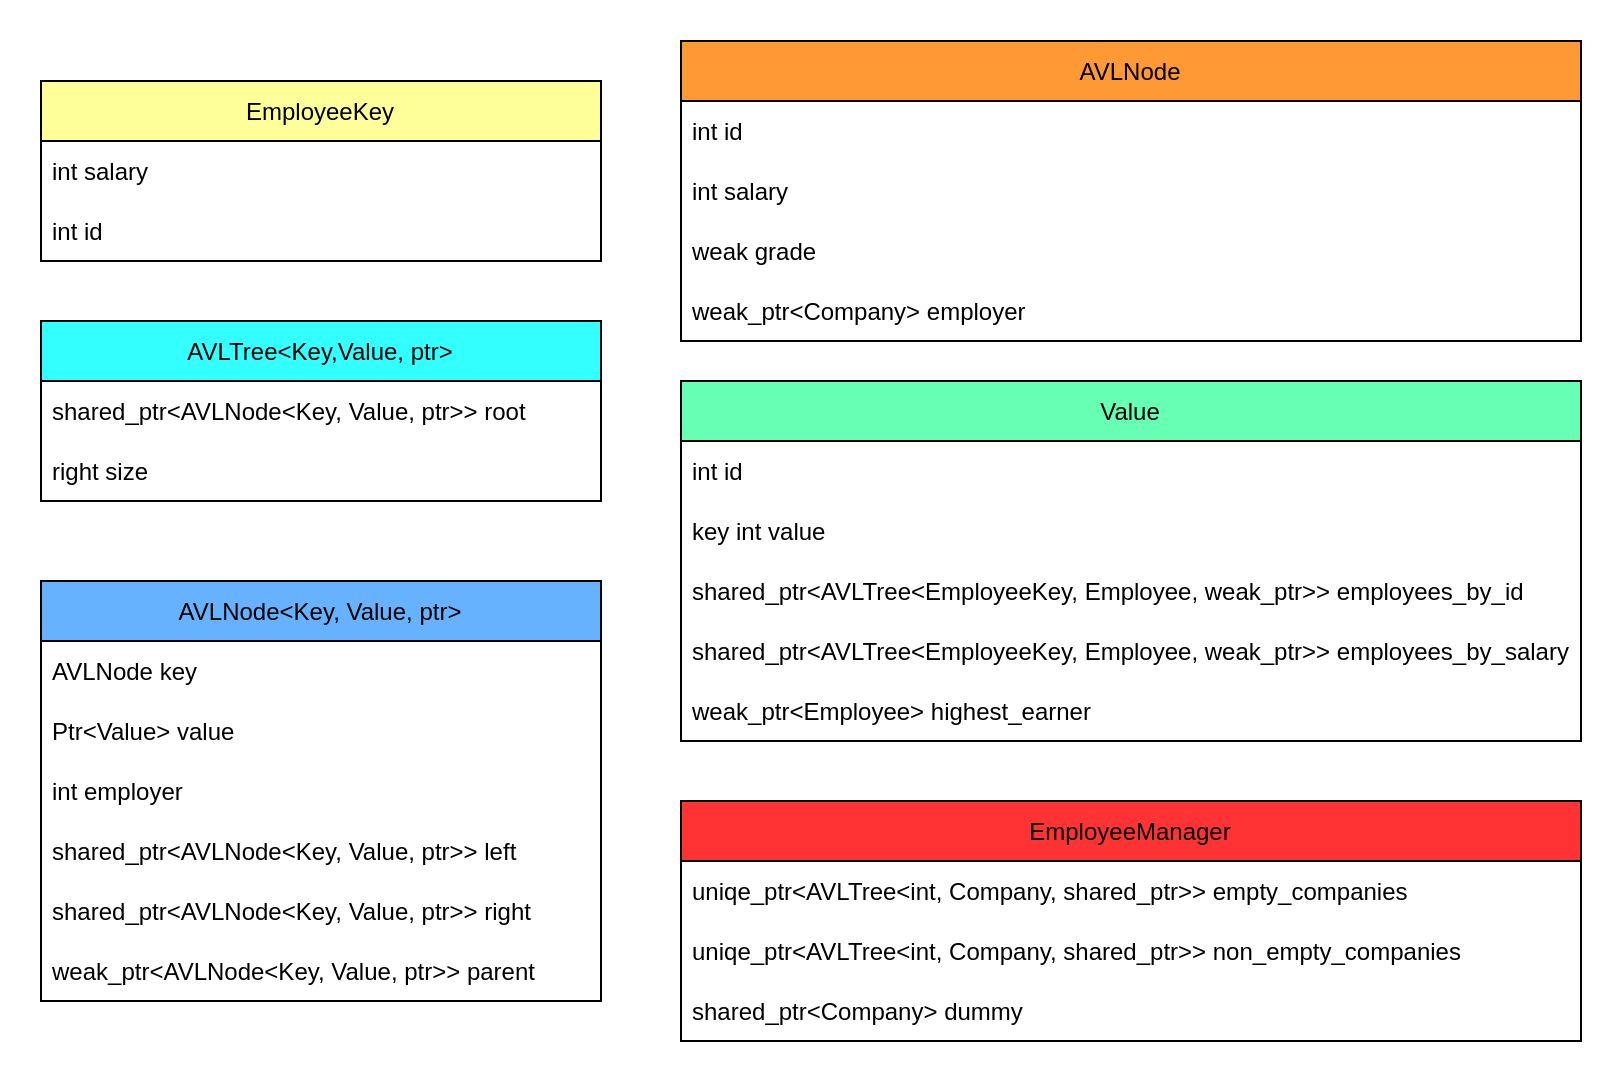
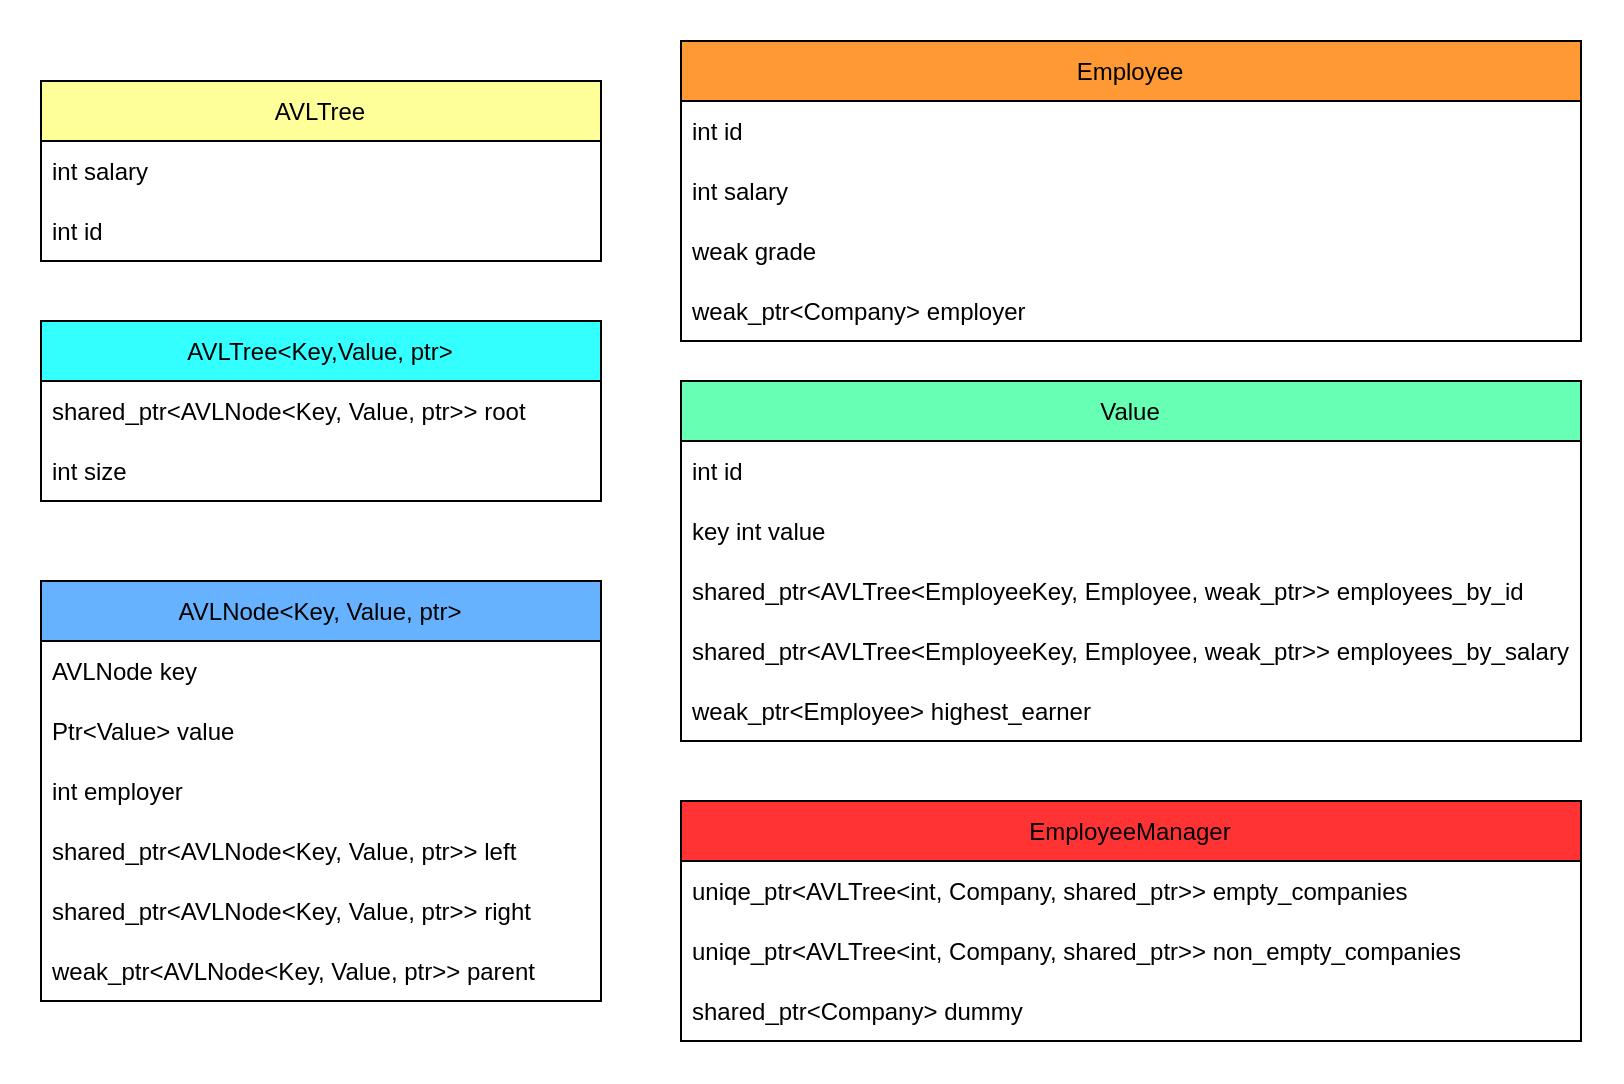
(1130, 72) -> (1130, 72)
(320, 112) -> (320, 112)
(110, 472) -> (96, 472)
